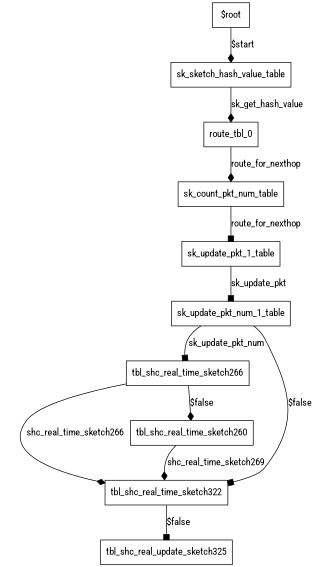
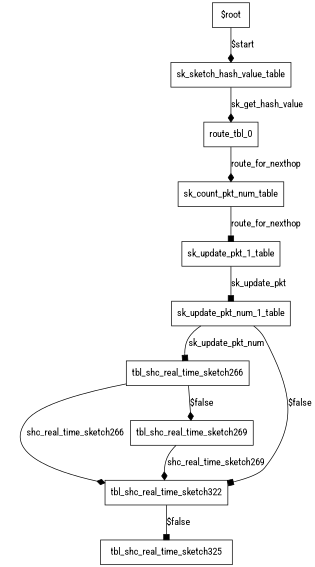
(192, 433) -> (192, 433)
(166, 552) -> (166, 552)
